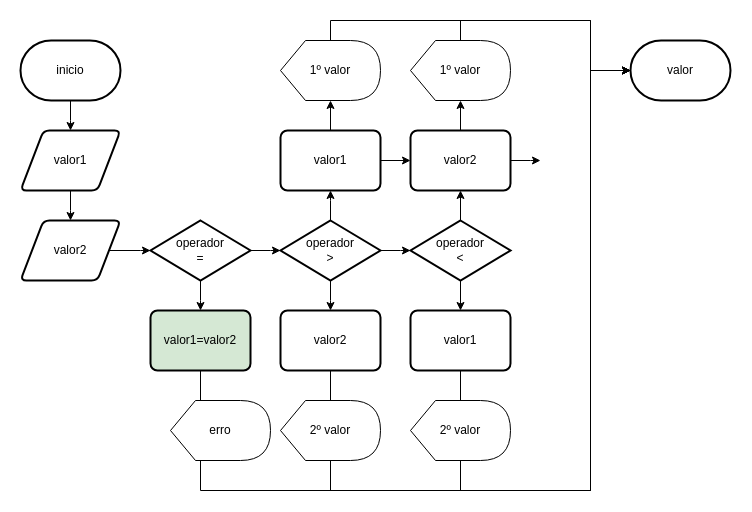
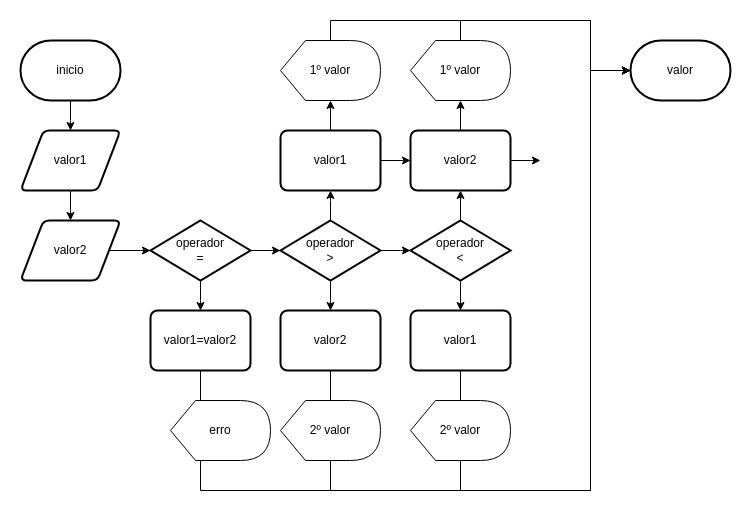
(201, 341) -> (201, 341)
